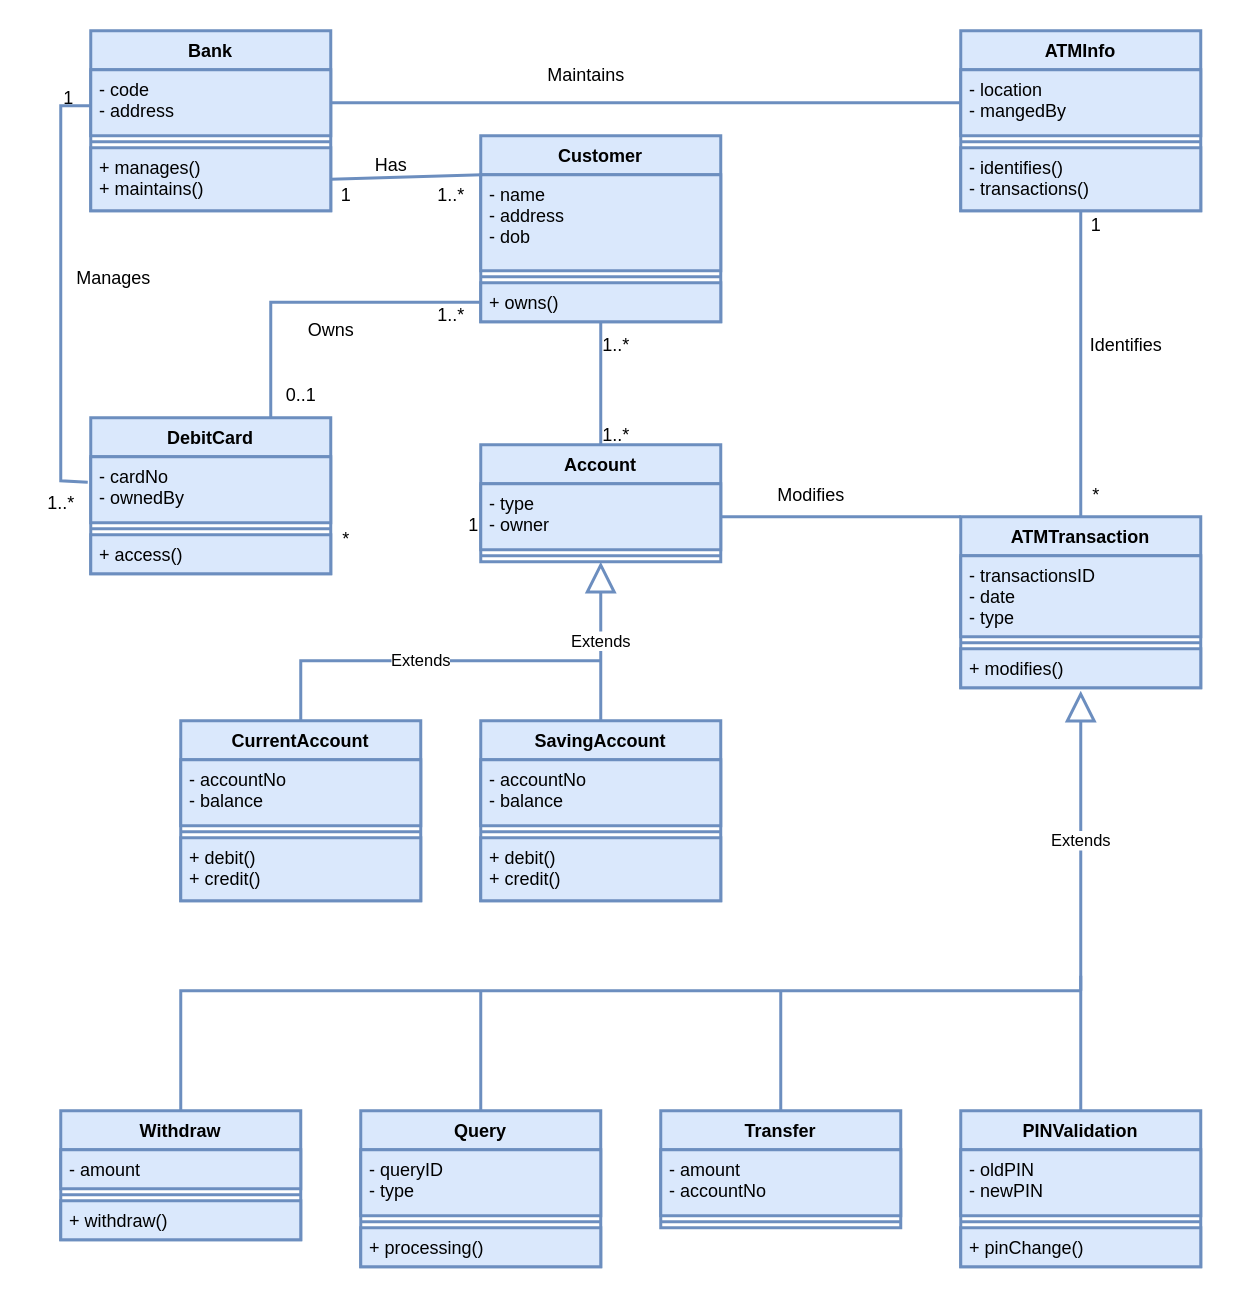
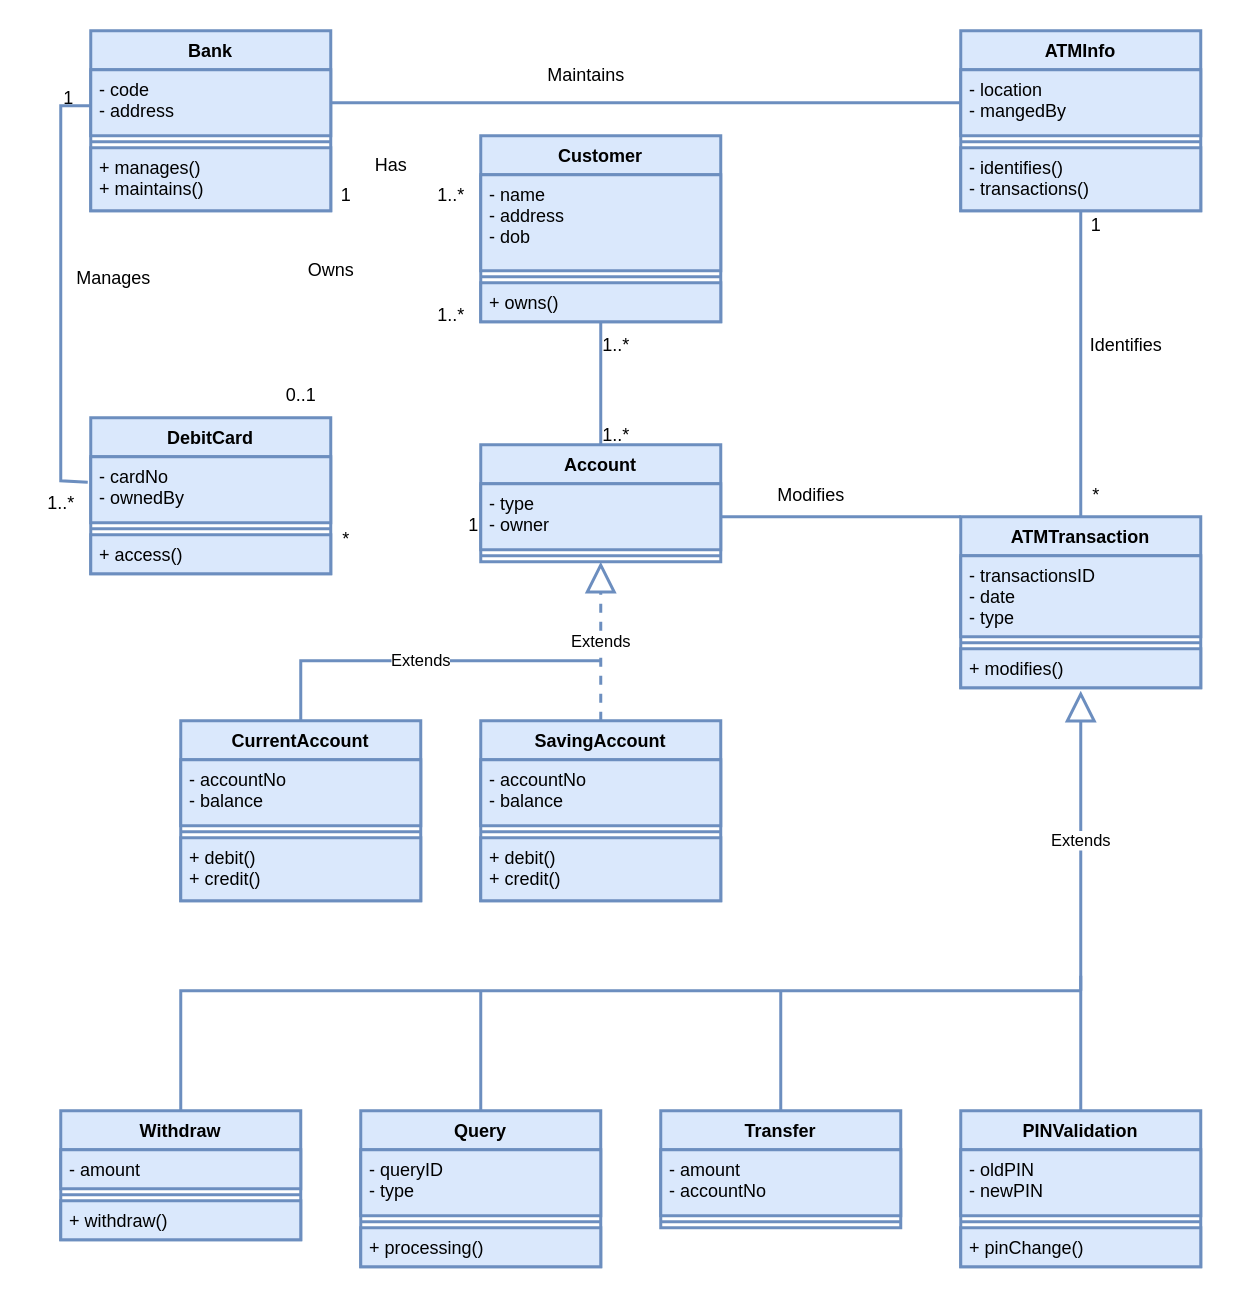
(405, 177) -> none
(317, 302) -> none
(331, 331) -> (331, 271)
(601, 683) -> (601, 683)
